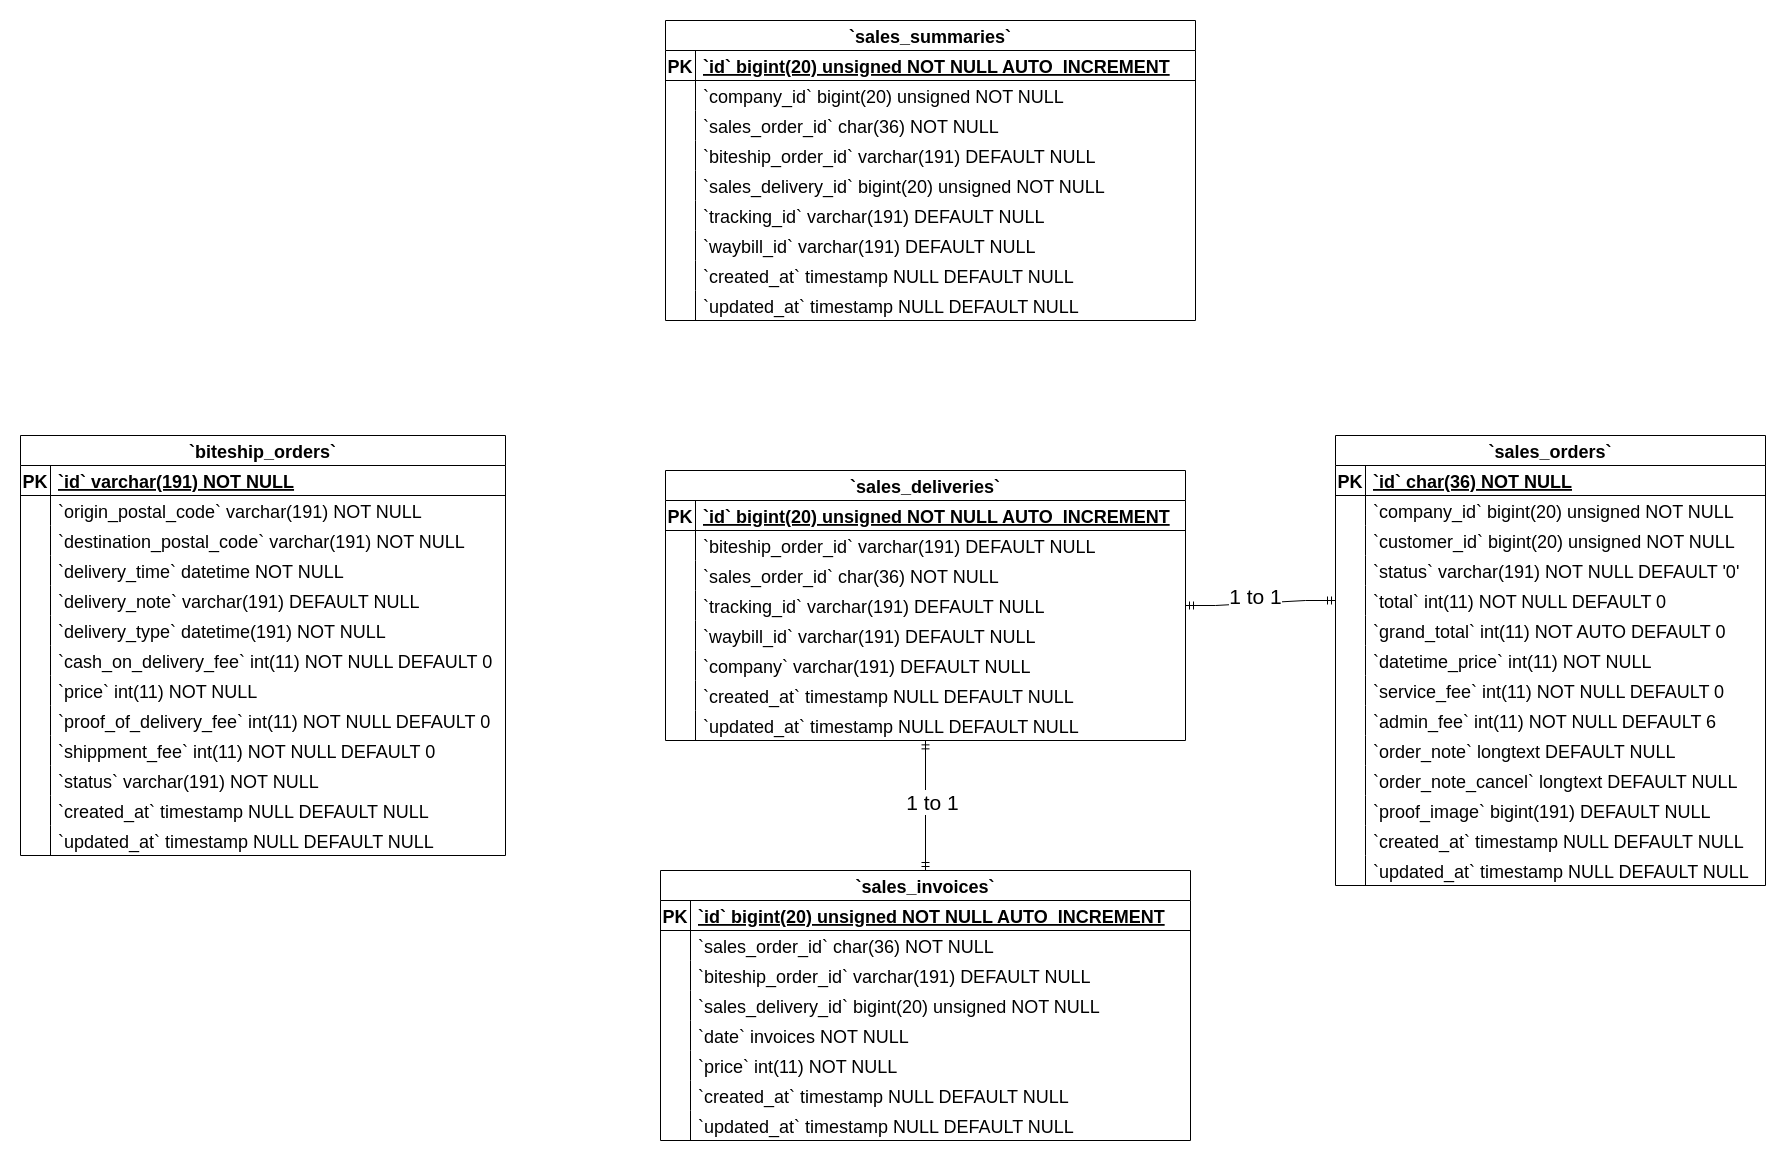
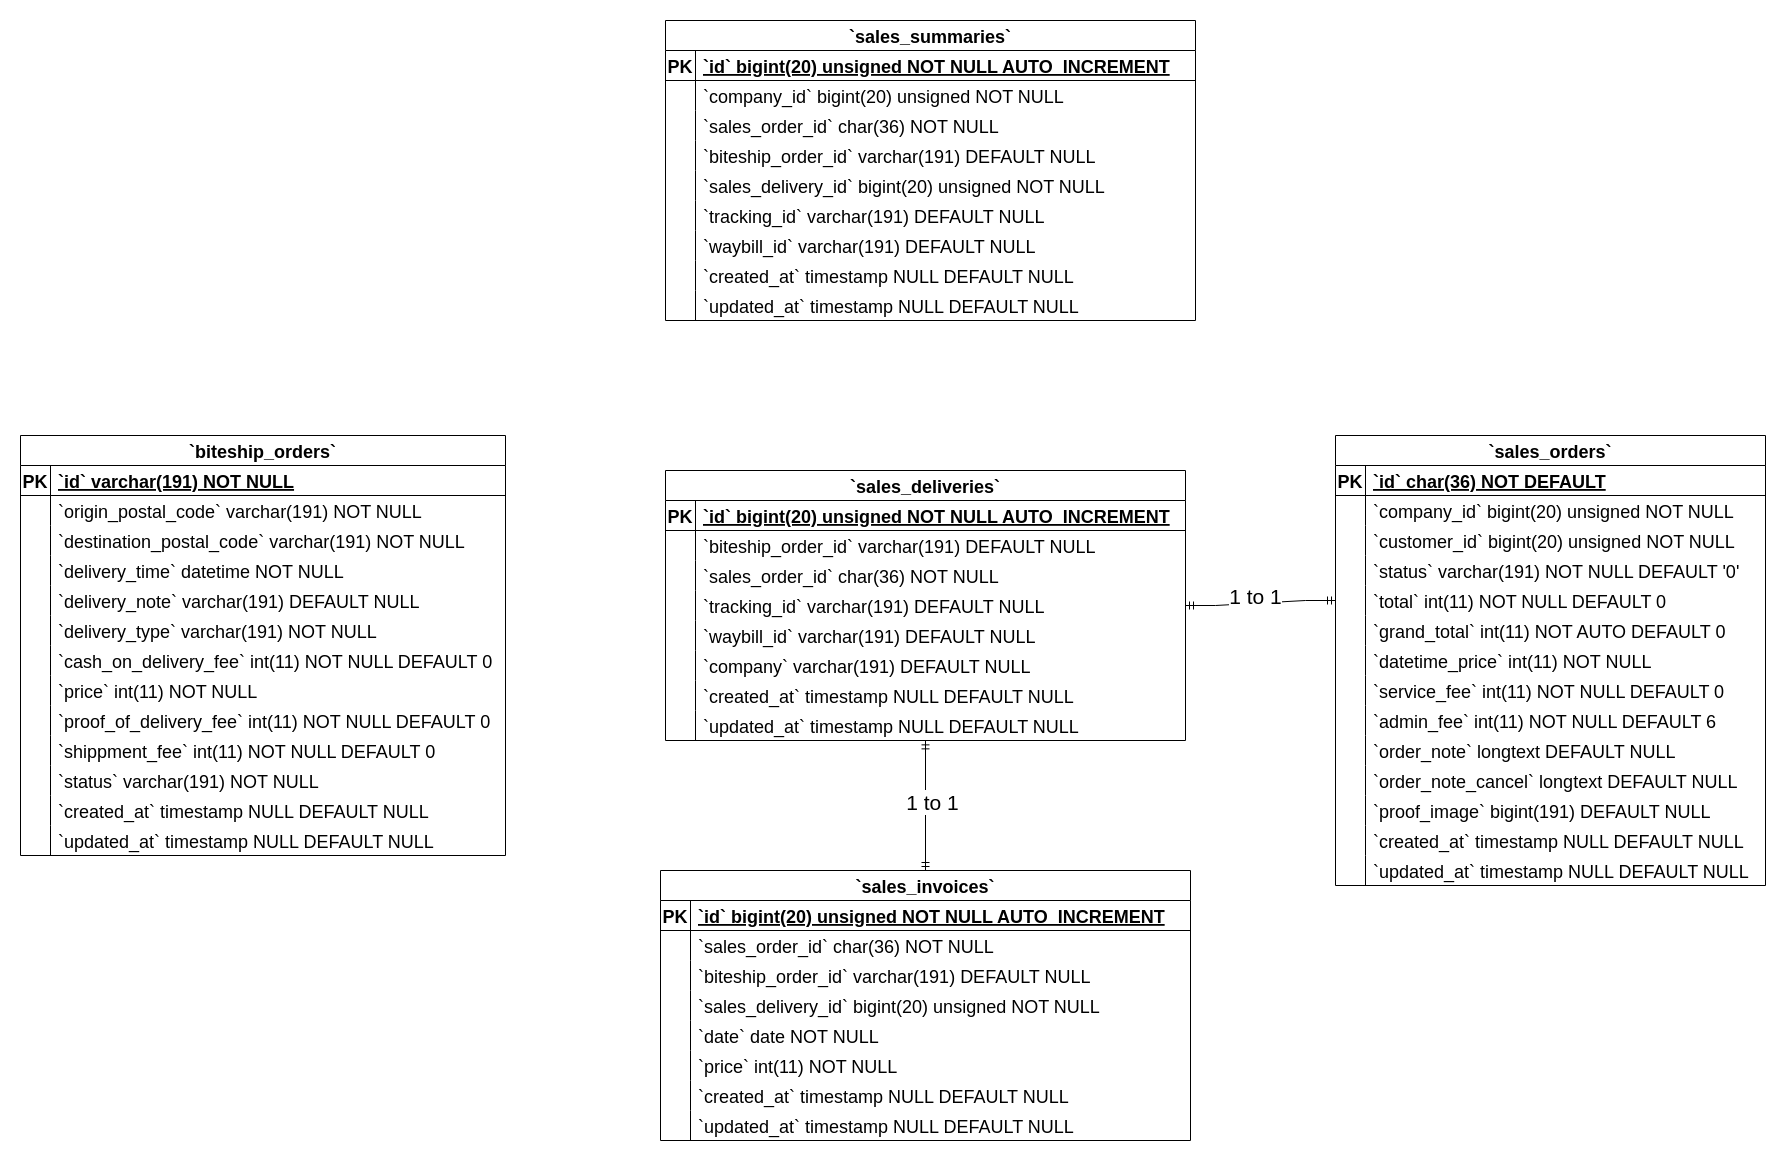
(1475, 482) -> (1490, 482)
(235, 632) -> (233, 632)
(807, 1037) -> (792, 1037)
